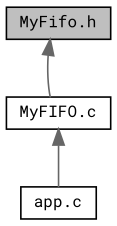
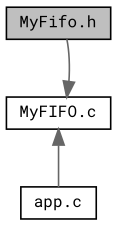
(48, 76) -> (69, 60)
